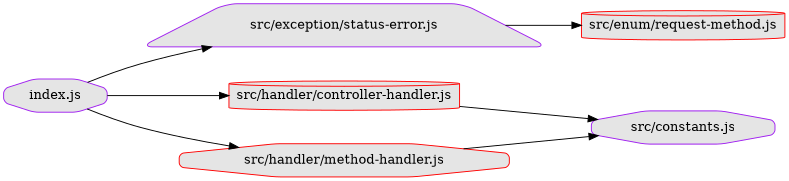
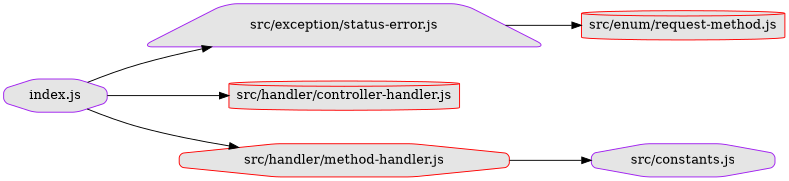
(524, 113) -> none
